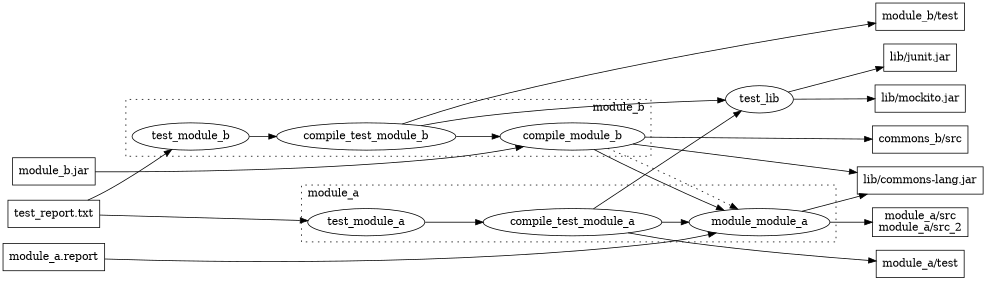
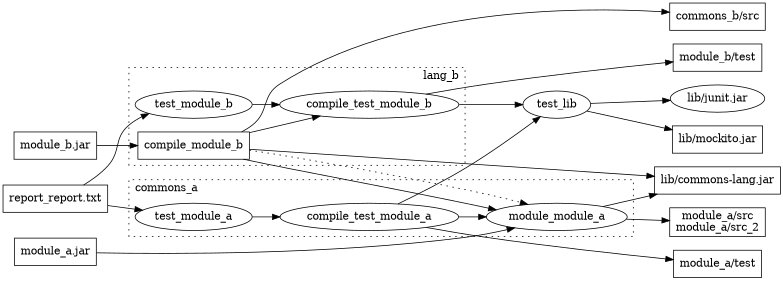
(920, 58) -> (717, 99)
(619, 108) -> (441, 76)
(474, 136) -> (281, 125)
(572, 136) -> (194, 146)
(333, 194) -> (166, 188)
(54, 214) -> (55, 199)
(54, 257) -> (55, 252)
